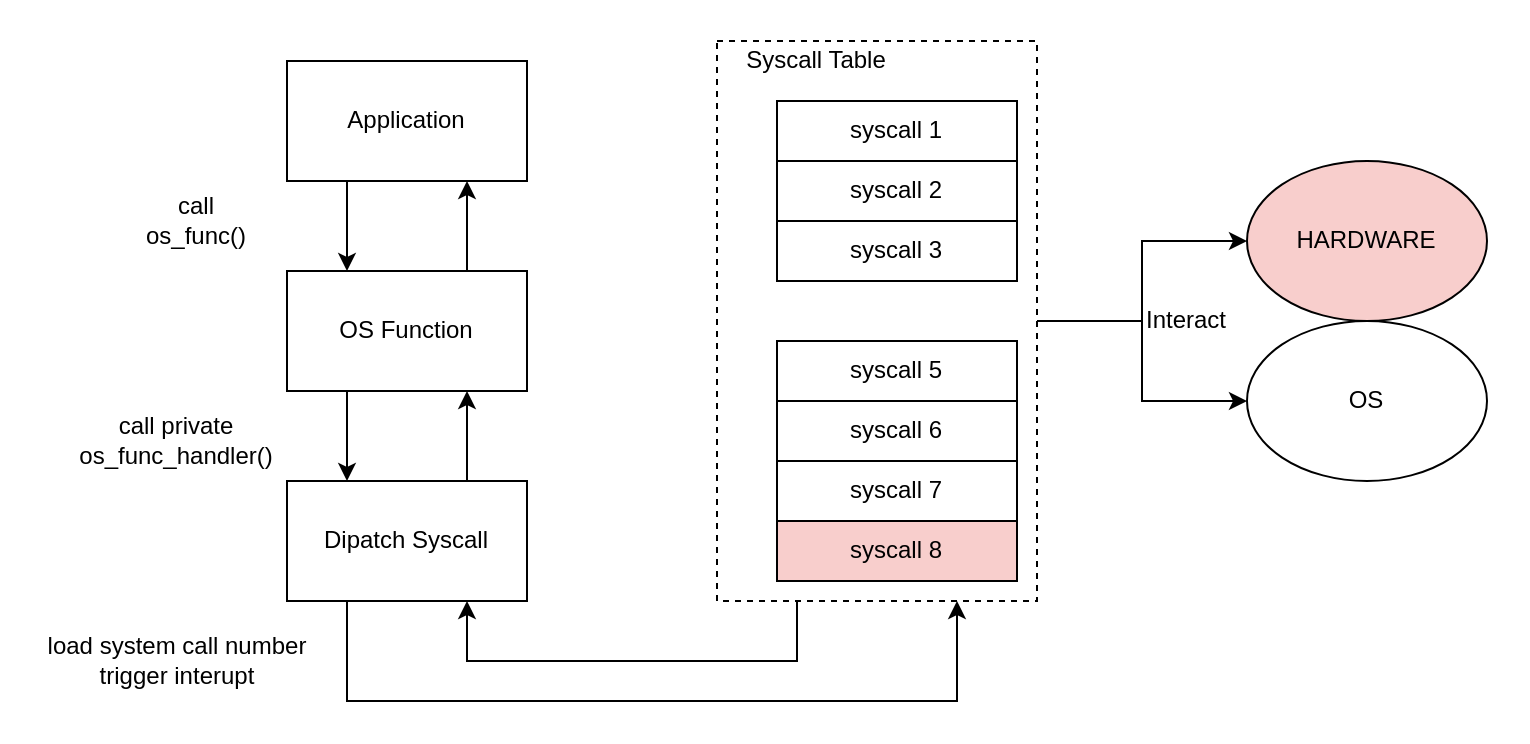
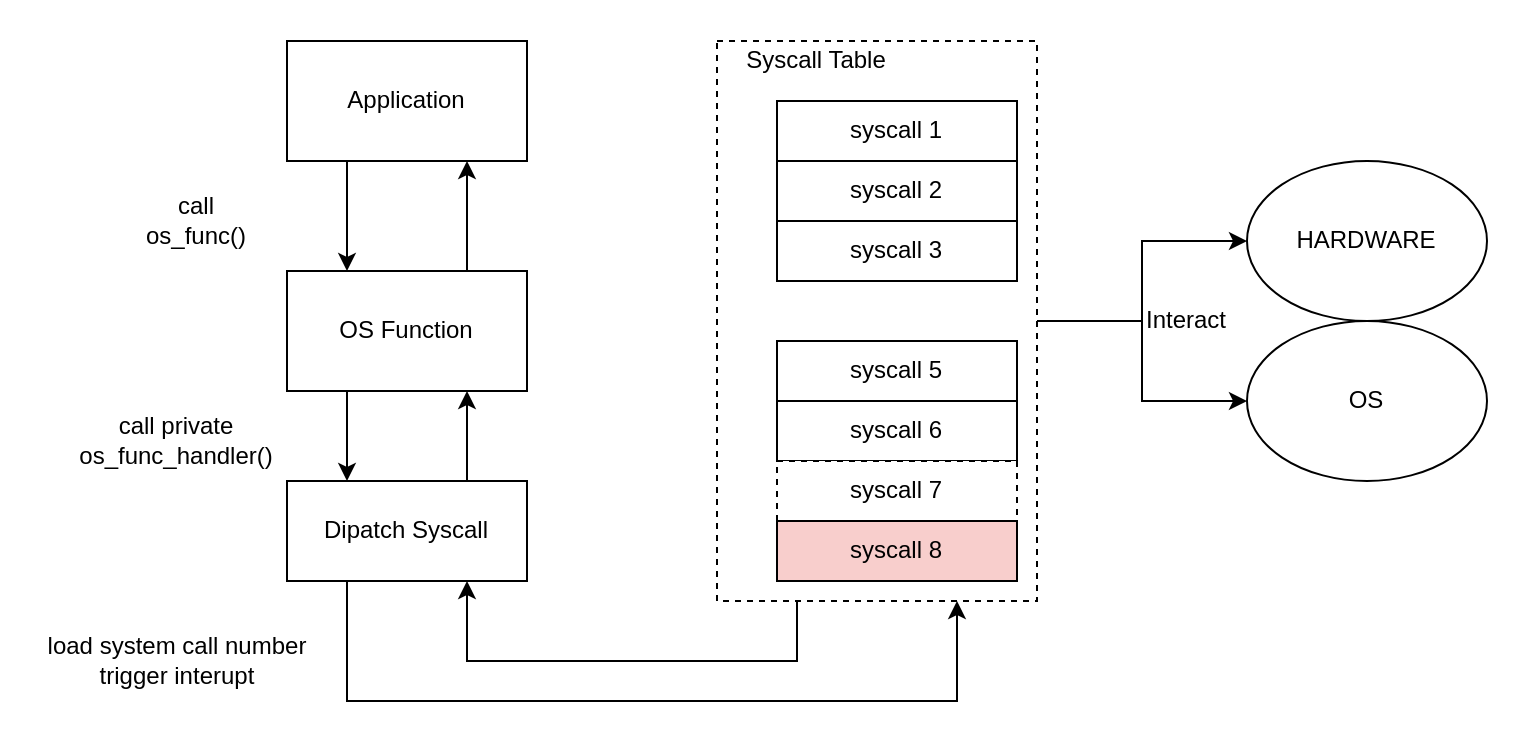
(407, 121) -> (407, 101)
(1367, 241) -> (1367, 241)
(897, 491) -> (897, 491)
(407, 541) -> (407, 531)
